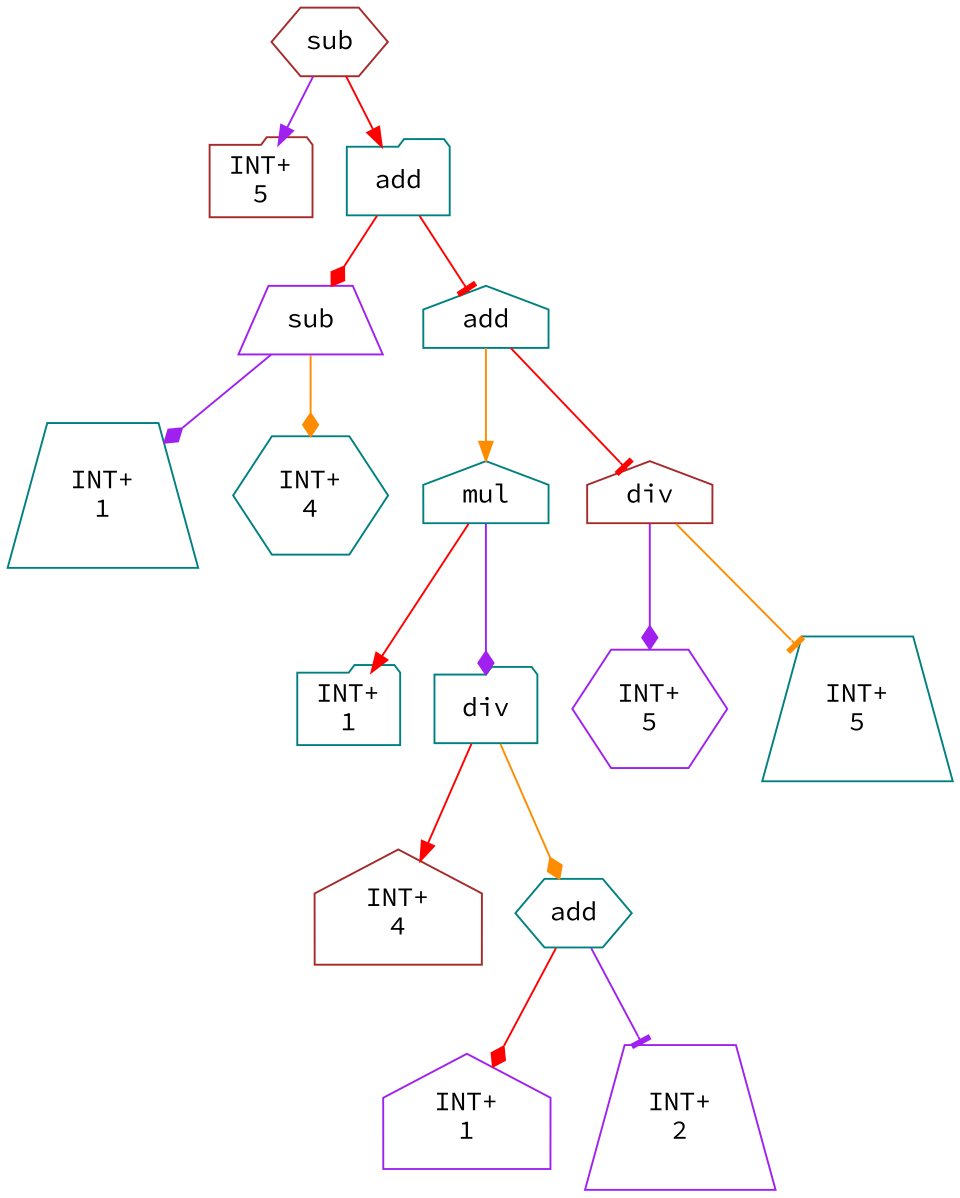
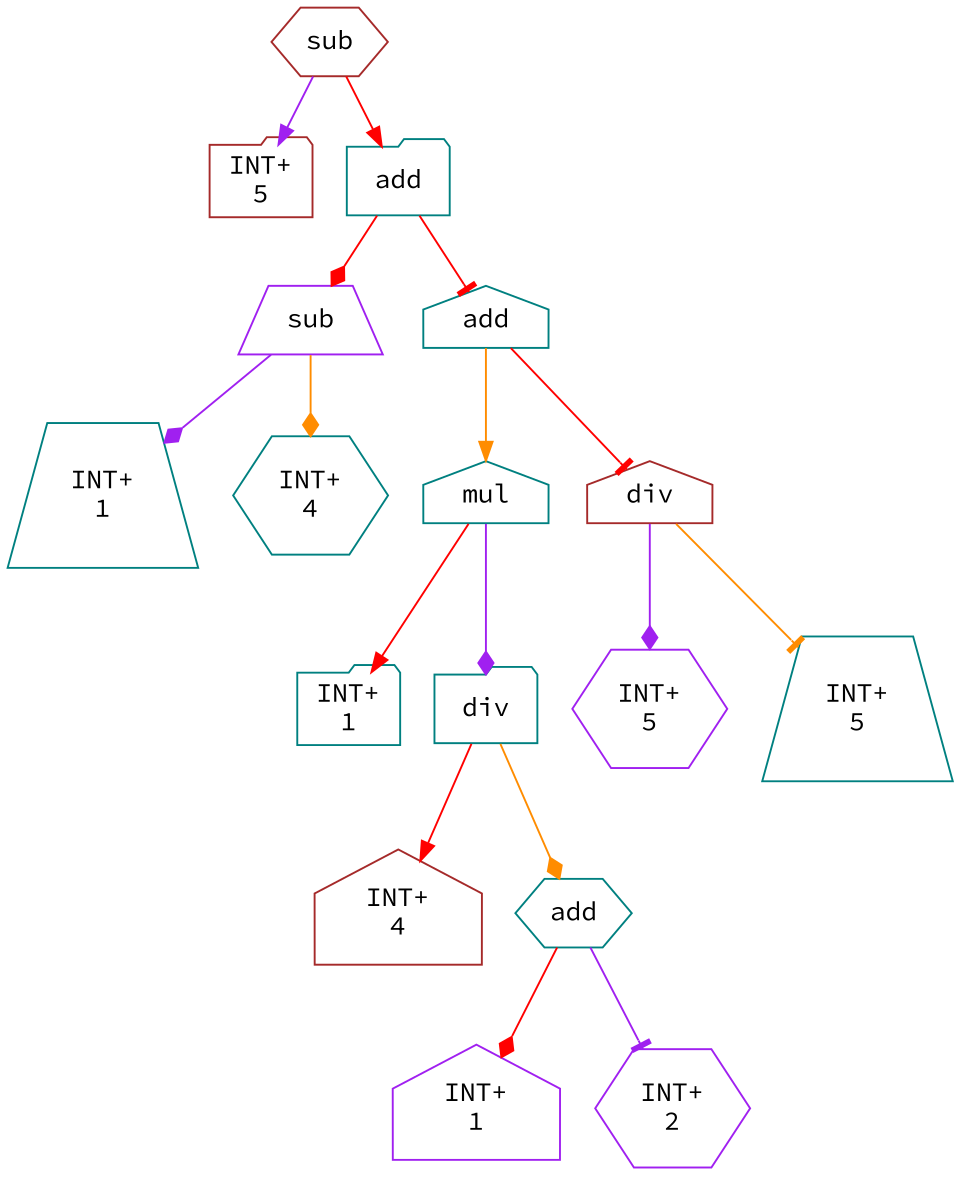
(680, 1117) -> (673, 1108)
